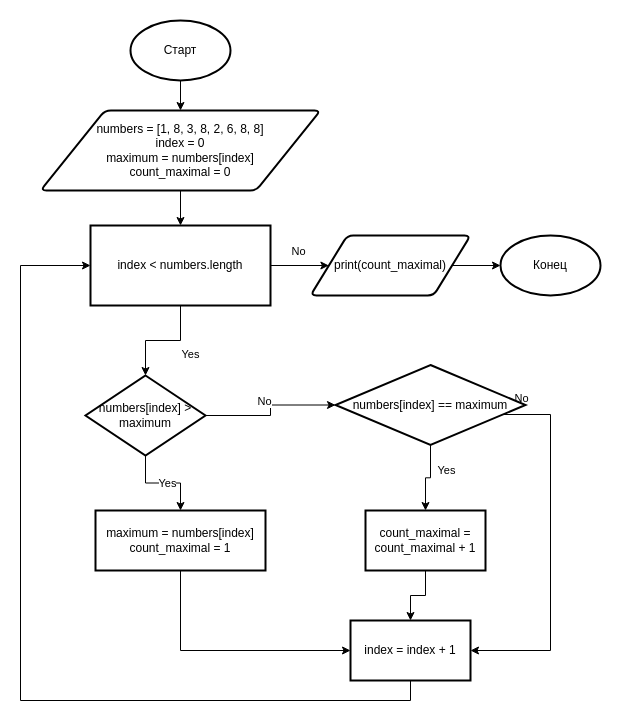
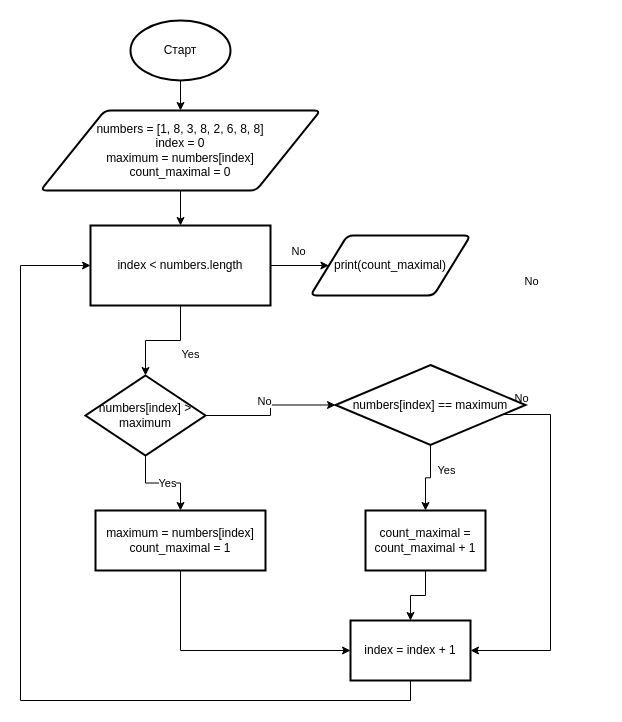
(482, 266) -> none
(551, 266) -> none
